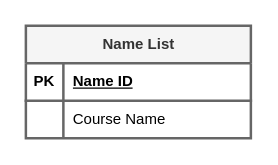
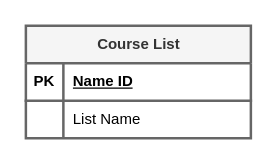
(139, 44) -> (139, 44)
(117, 119) -> (107, 119)
